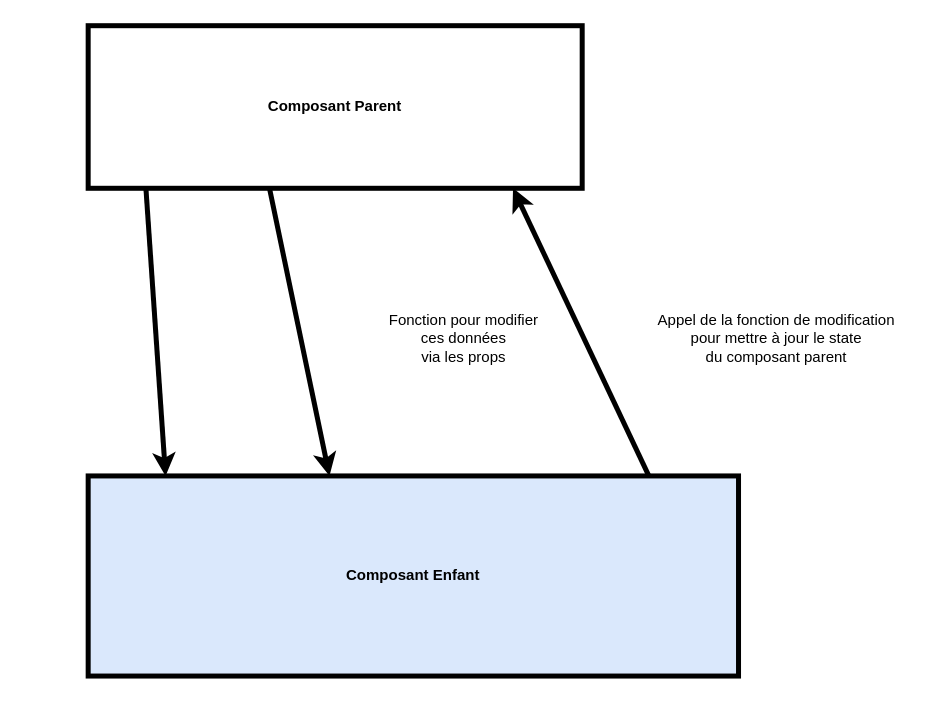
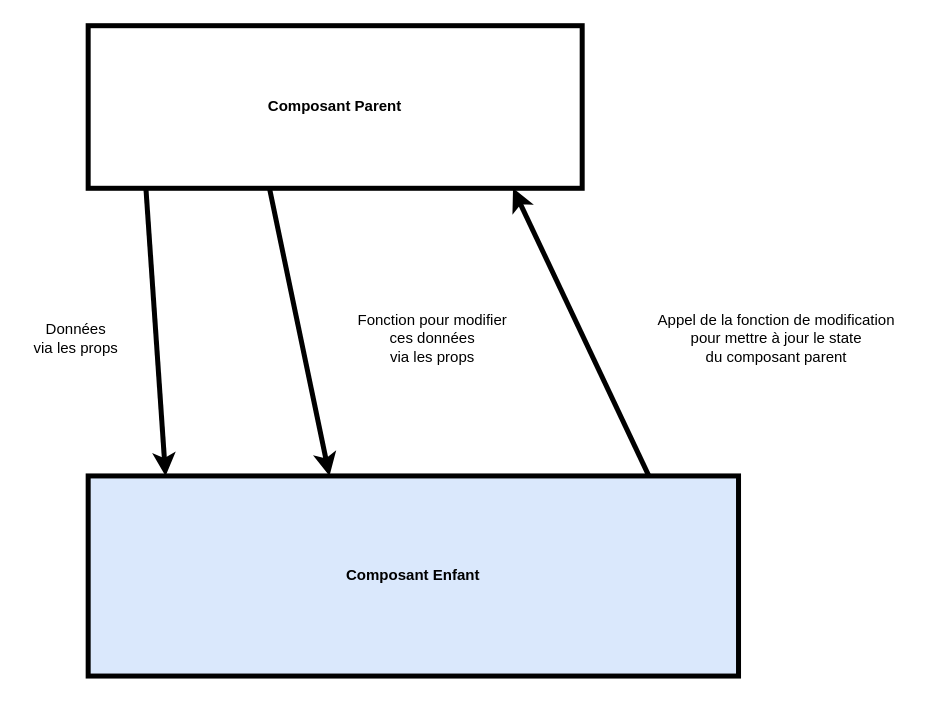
none -> (76, 338)
(463, 338) -> (432, 338)
